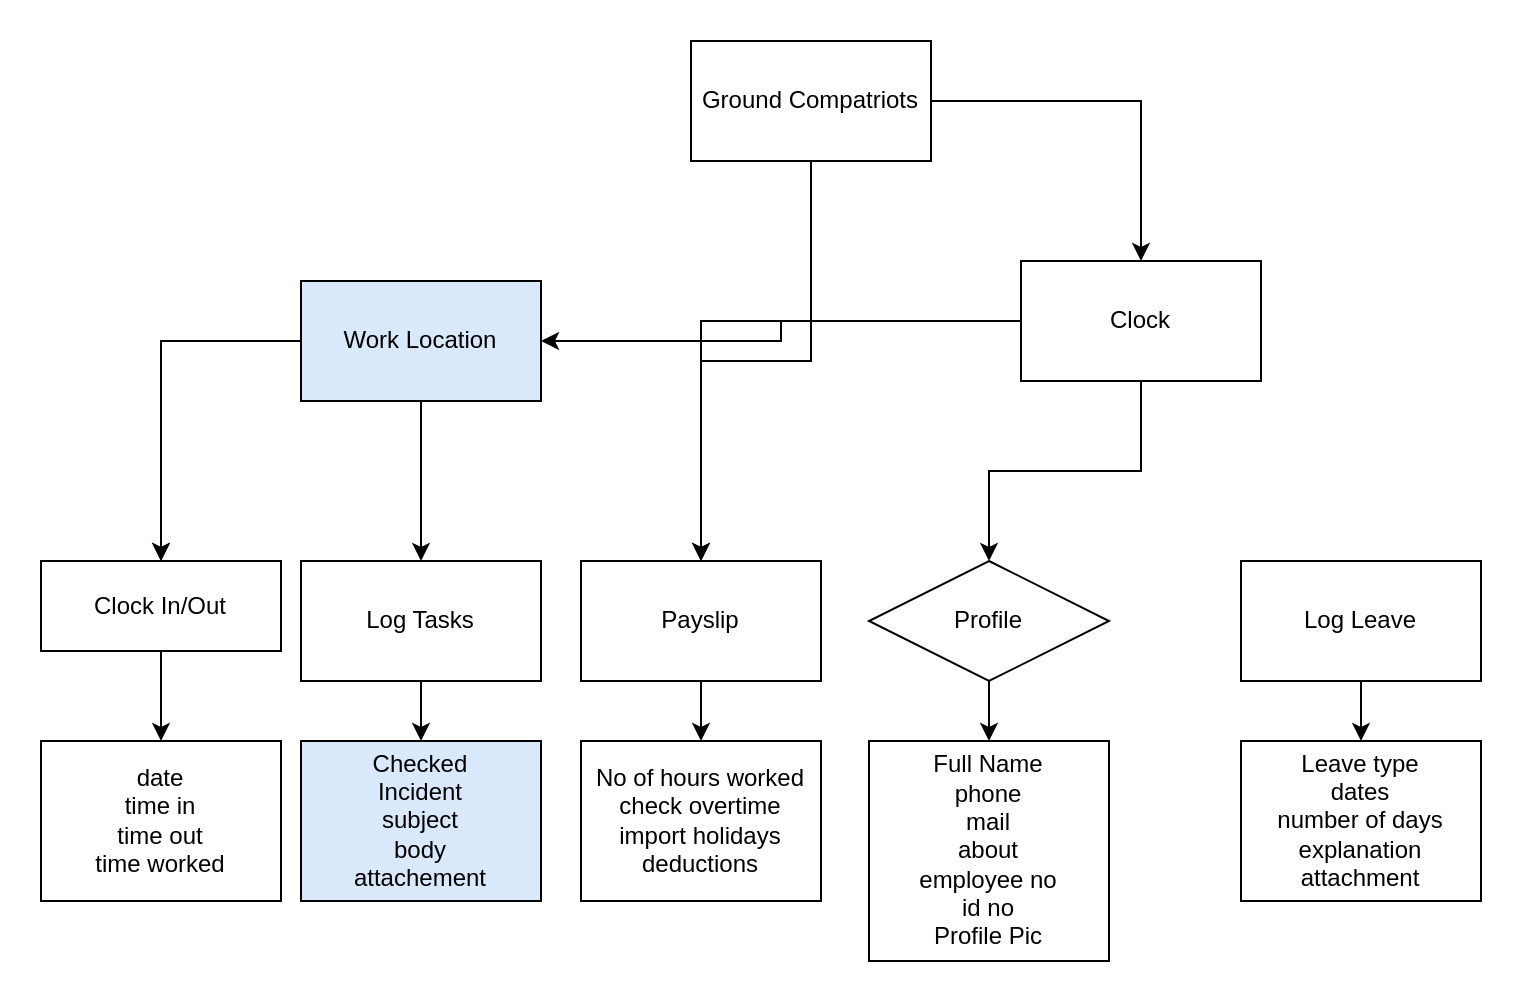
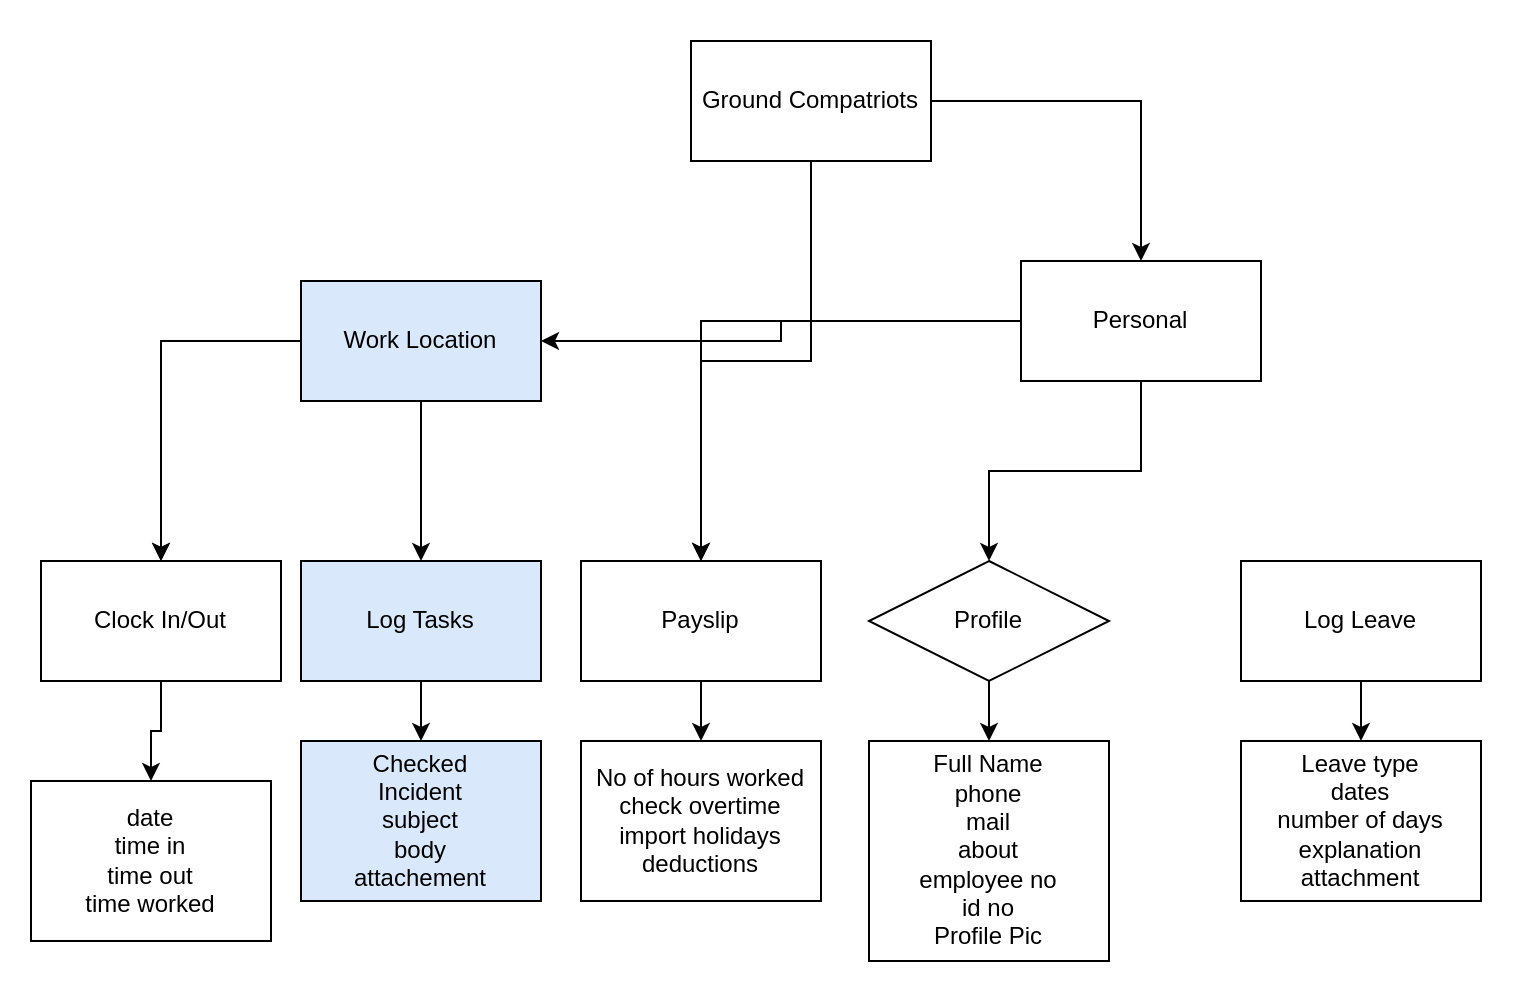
(1141, 321) -> (1141, 321)
(161, 606) -> (161, 621)
(421, 621) -> (421, 621)
(161, 821) -> (151, 861)
